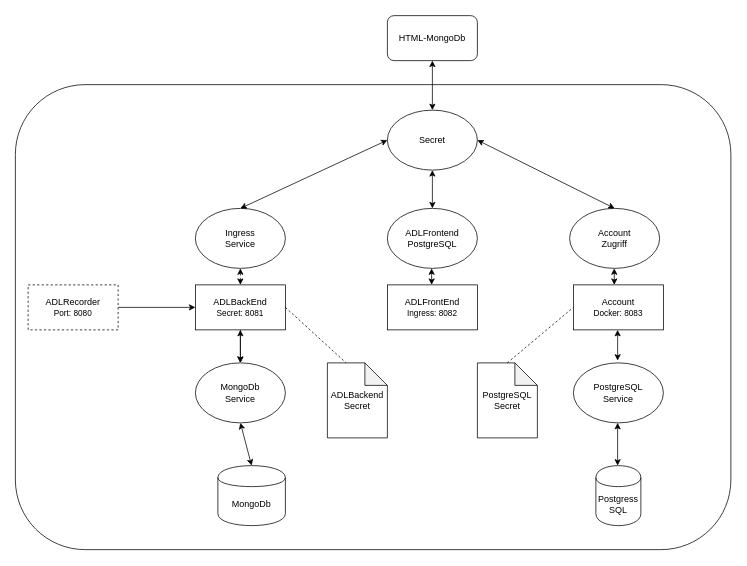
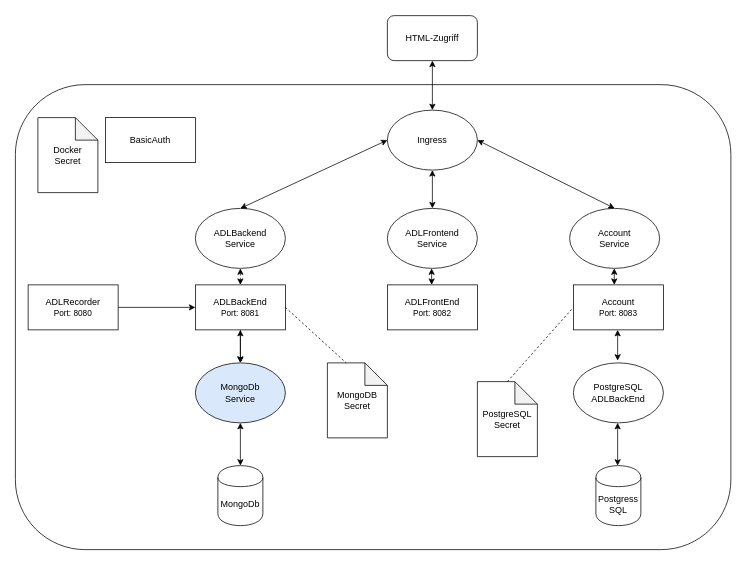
(432, 38) -> (432, 38)
none -> (150, 140)
(432, 140) -> (432, 140)
none -> (68, 155)
(240, 238) -> (240, 238)
(432, 238) -> (432, 238)
(615, 238) -> (615, 238)
(73, 307) -> (73, 307)
(240, 307) -> (240, 307)
(432, 307) -> (432, 307)
(618, 307) -> (618, 307)
(240, 393) -> (240, 393)
(618, 393) -> (618, 393)
(357, 400) -> (357, 400)
(507, 400) -> (507, 419)
(252, 495) -> (240, 495)
